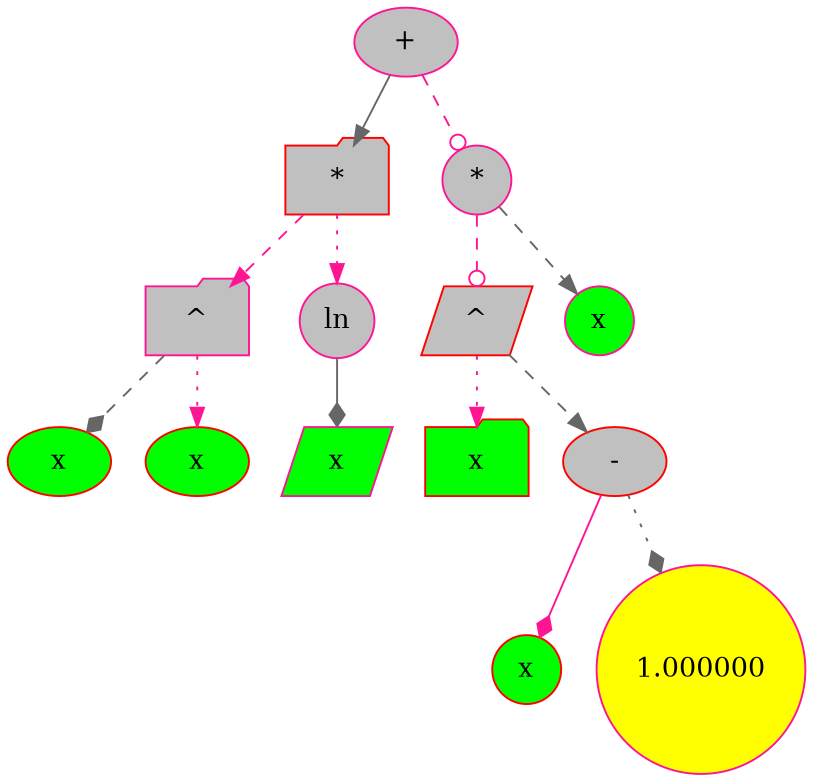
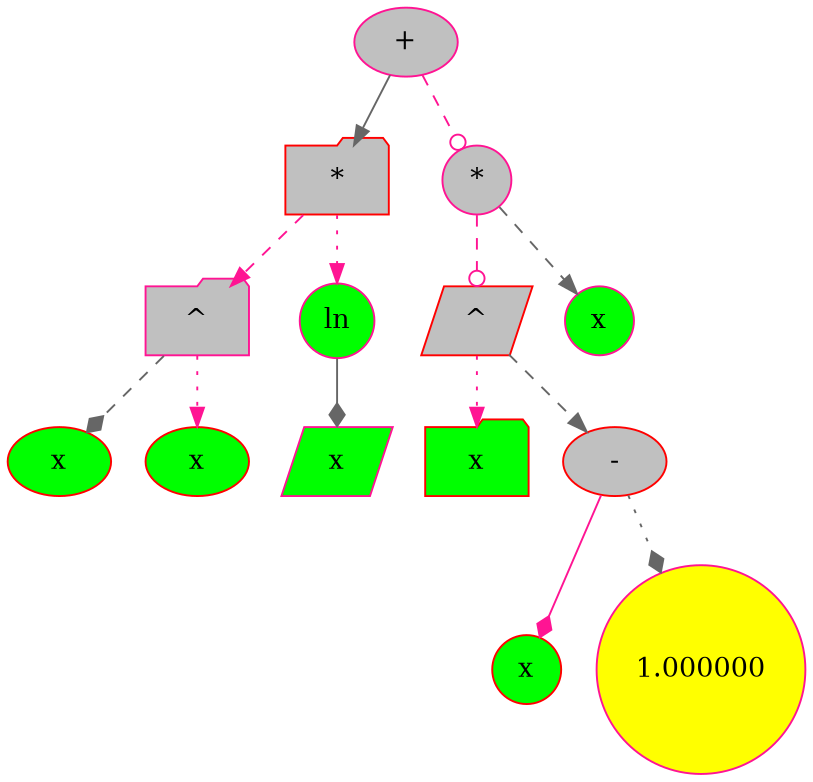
(337, 321) -> (337, 321)
